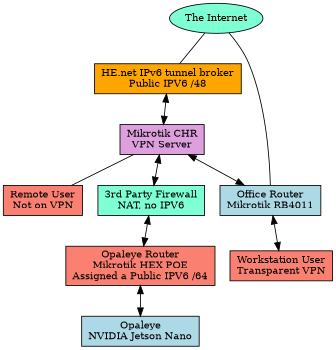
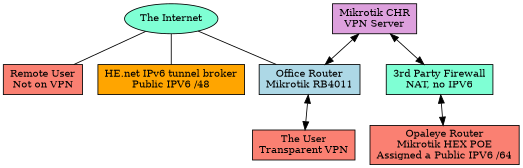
(165, 109) -> none
(103, 170) -> (110, 48)
(281, 266) -> (304, 145)
(140, 331) -> none
